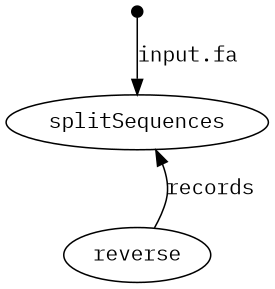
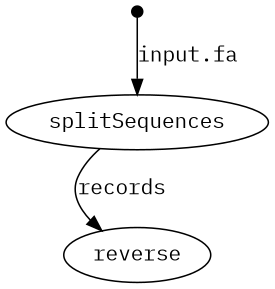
(167, 197) -> (76, 183)
